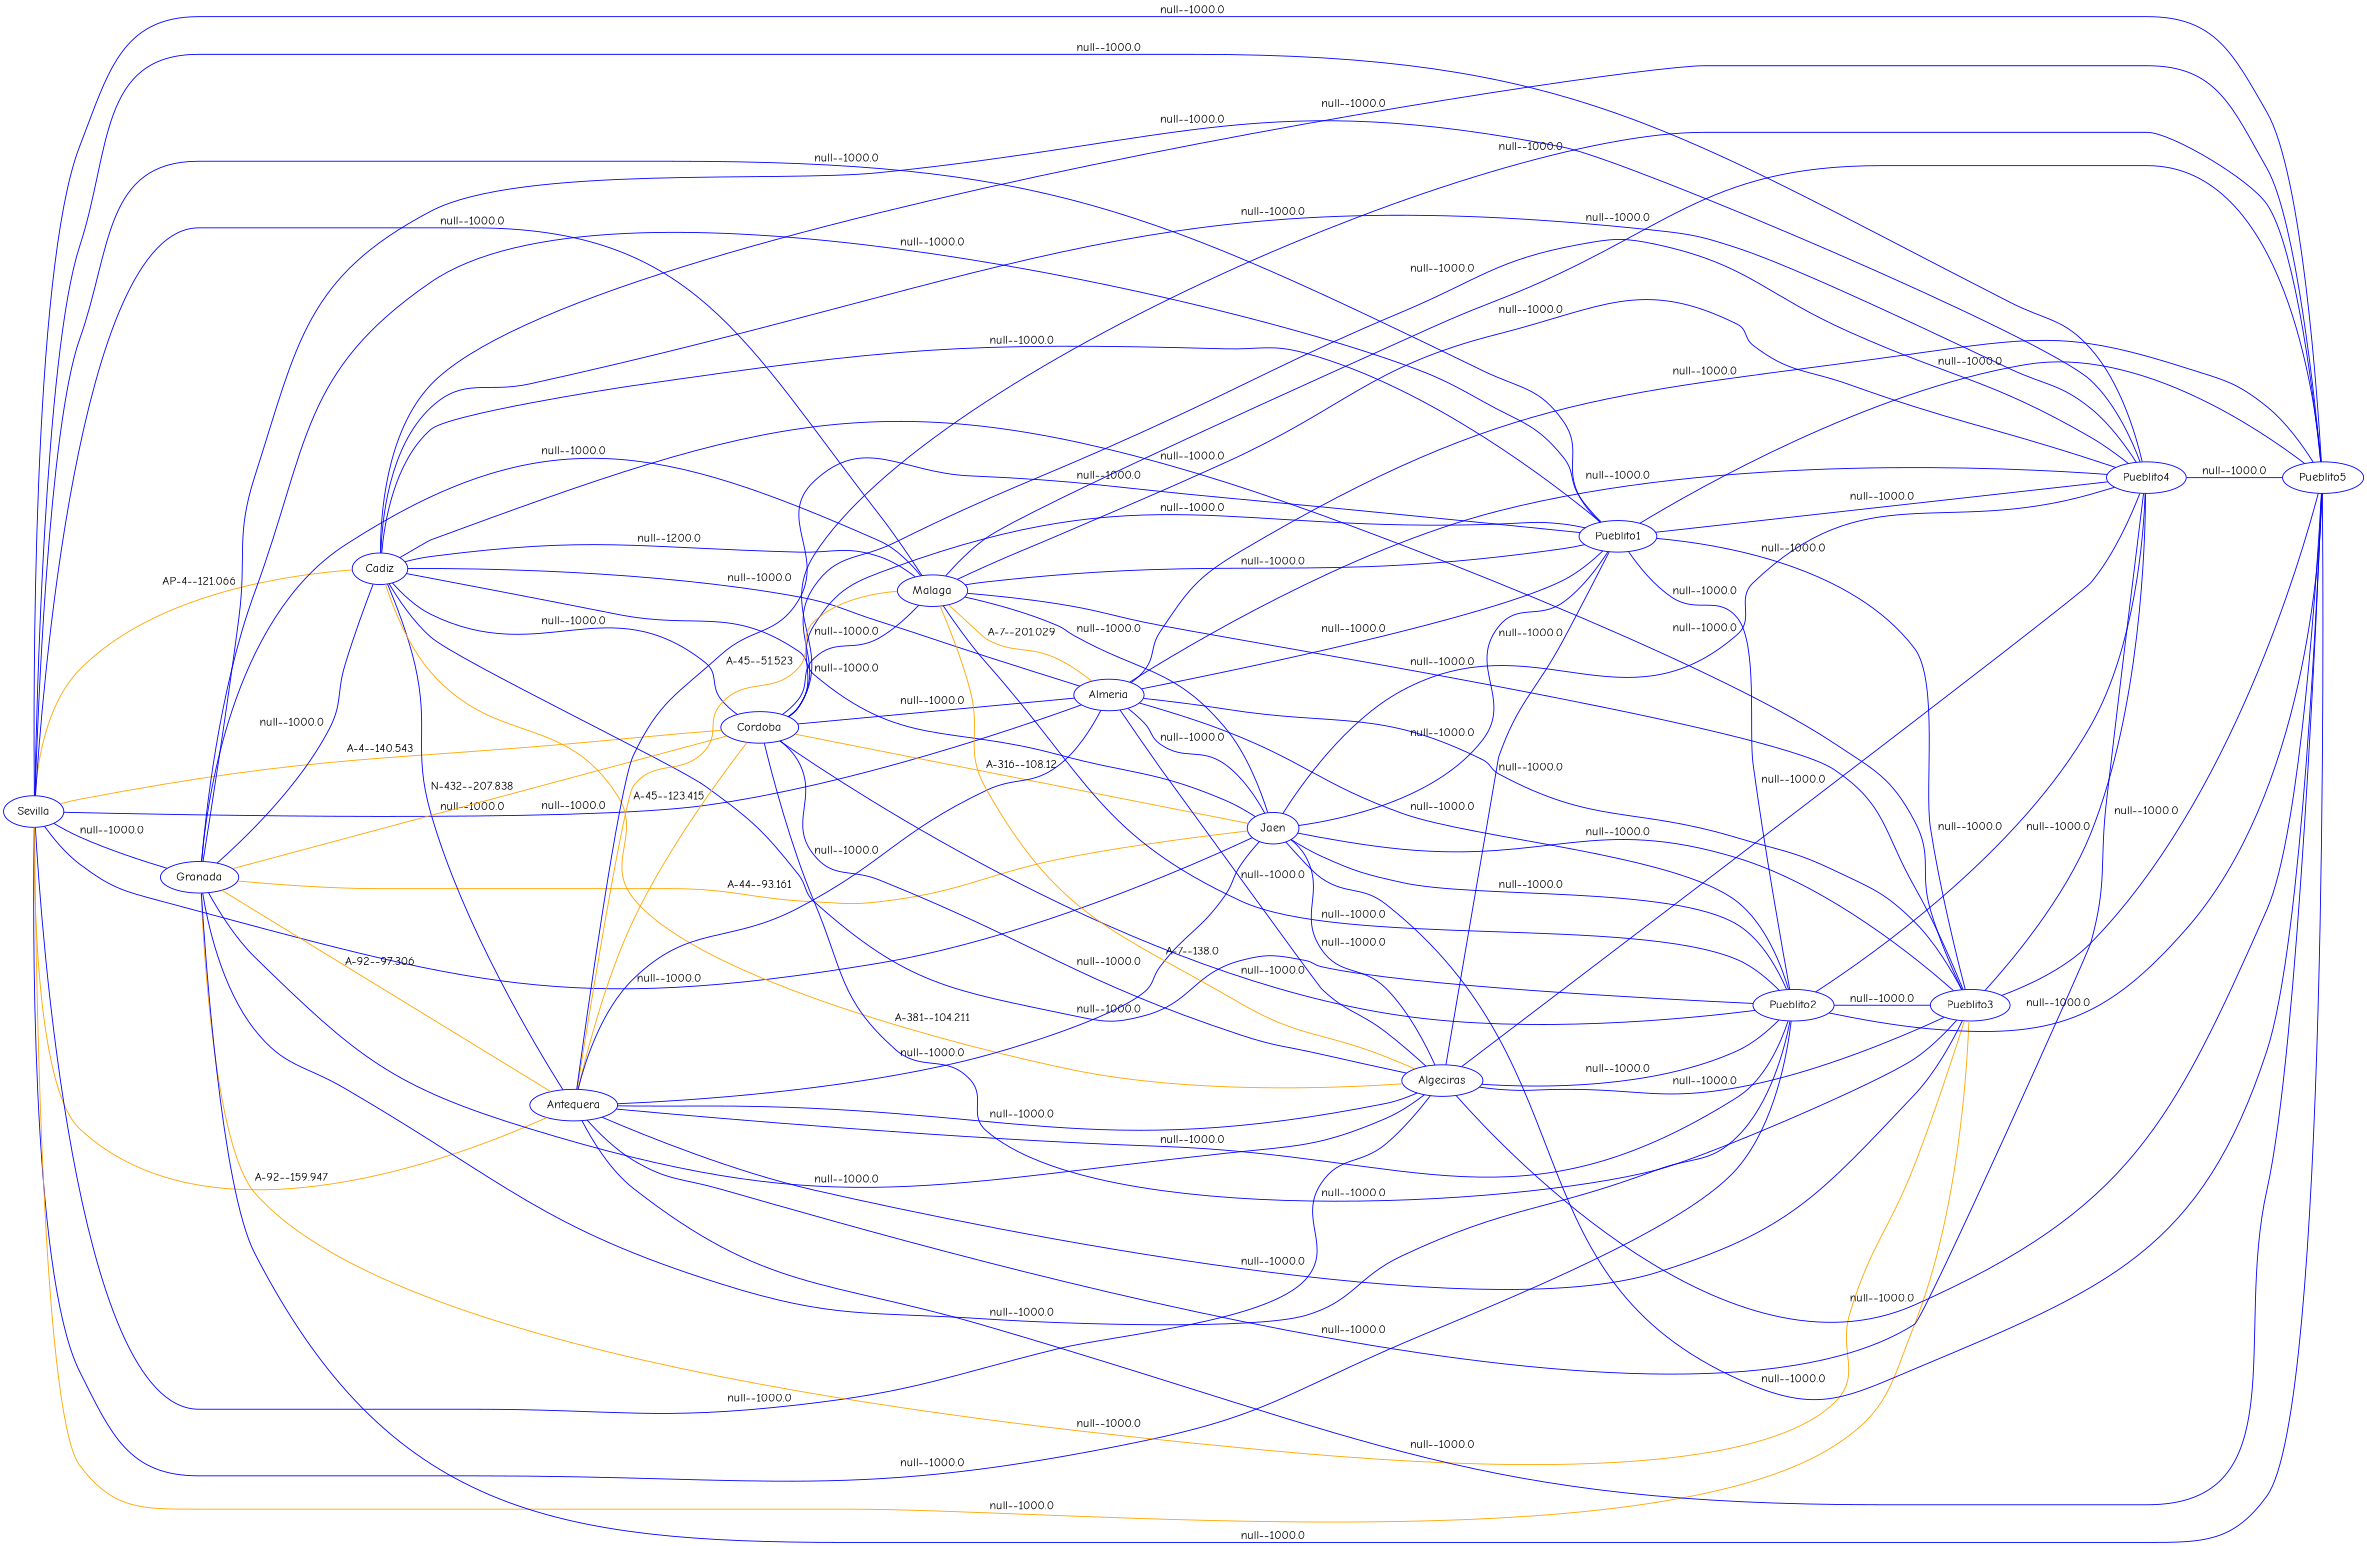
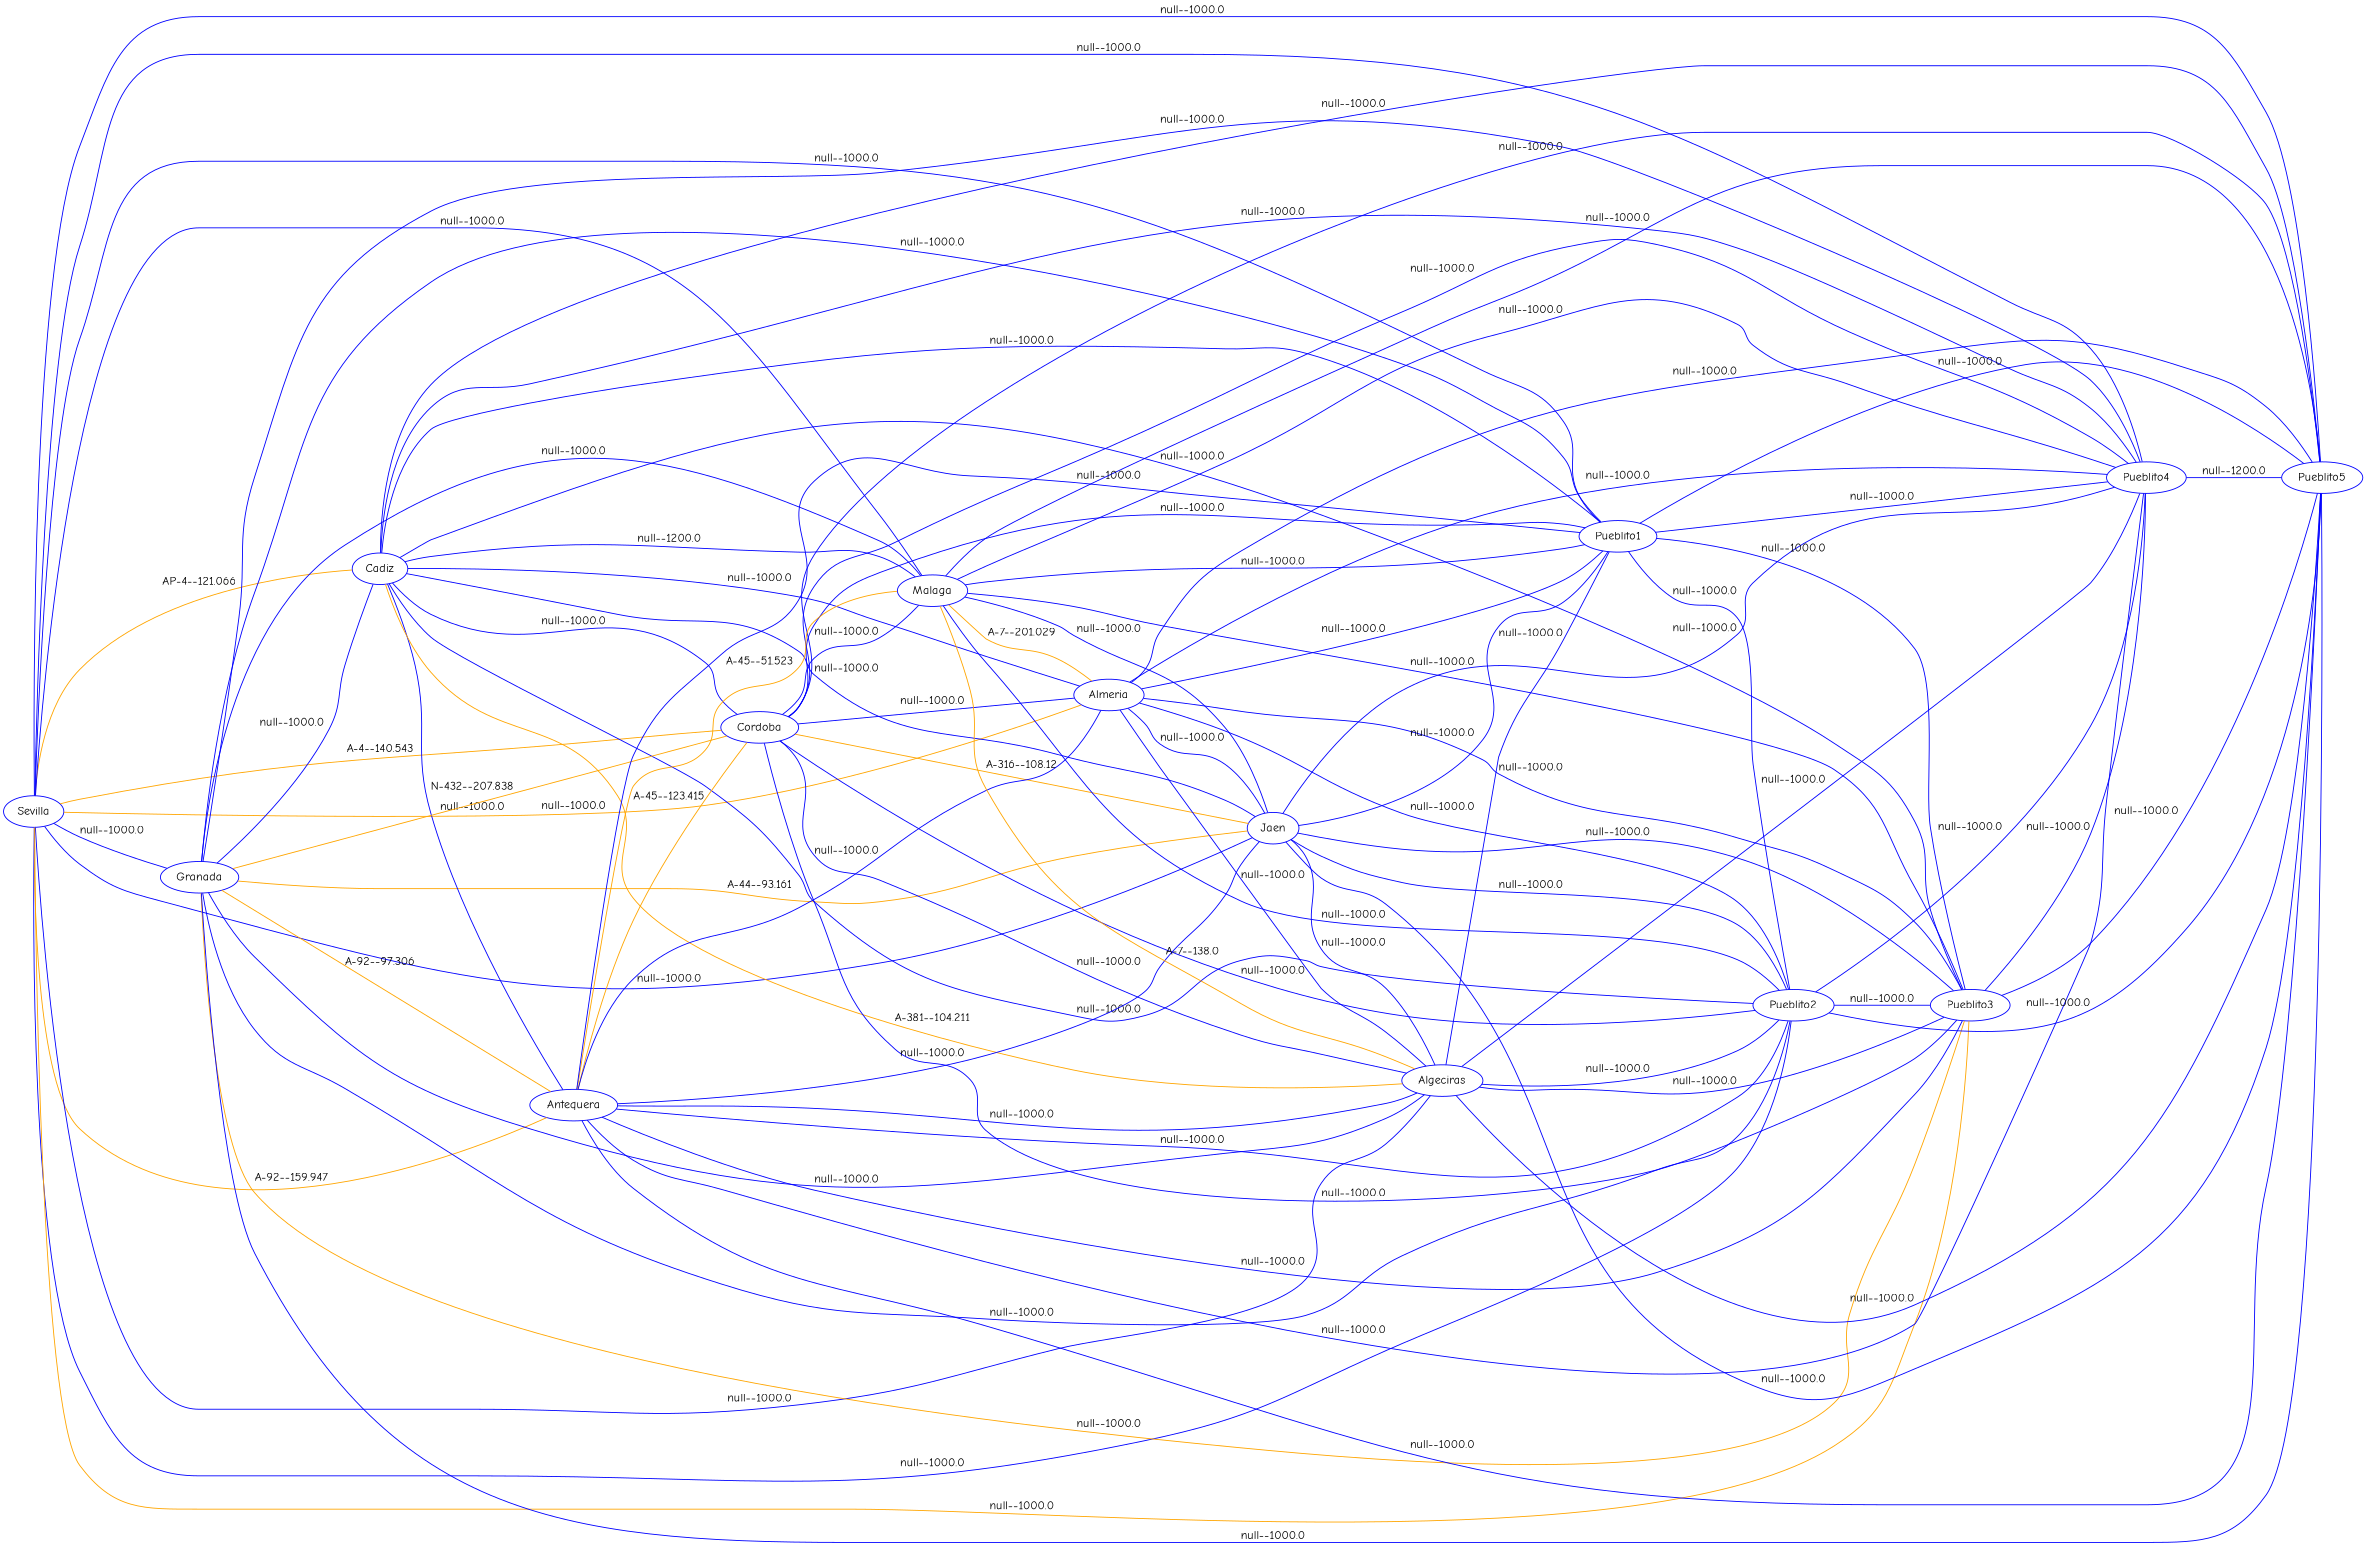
(2234, 471) -> (2234, 471)
(580, 814) -> (580, 814)
